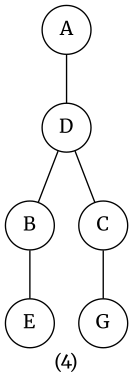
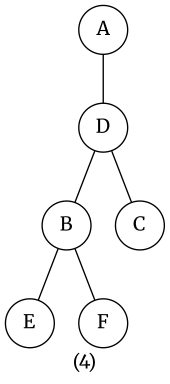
none -> (103, 323)
(103, 323) -> none
